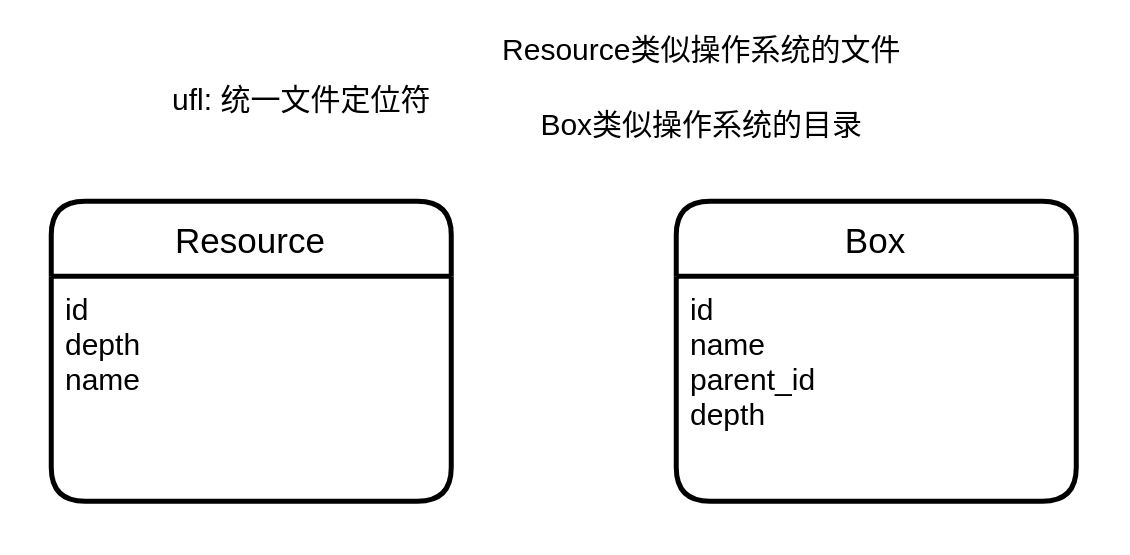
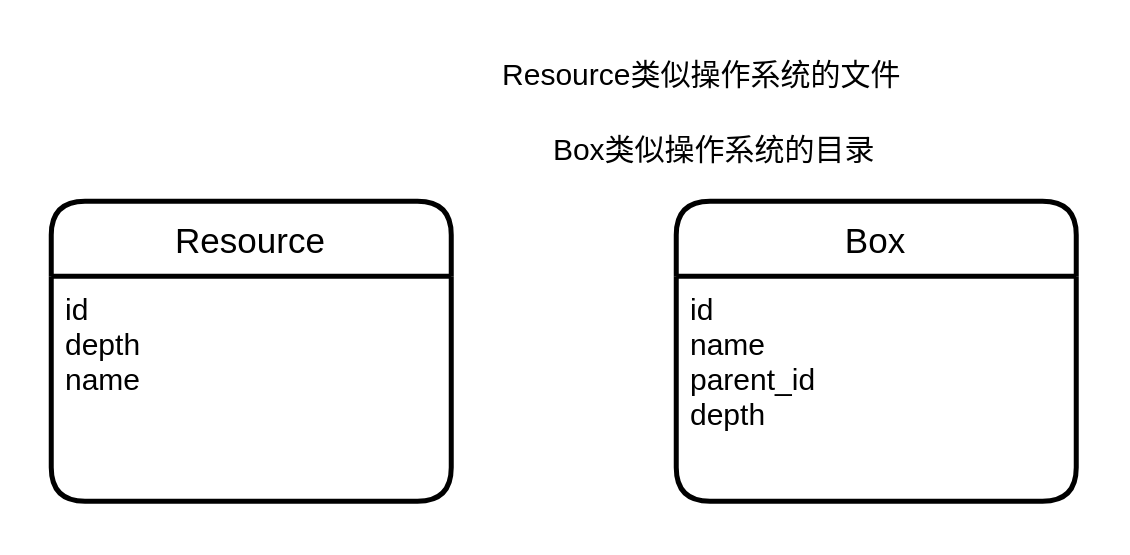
(701, 51) -> (701, 76)
(301, 101) -> none
(701, 126) -> (714, 151)
